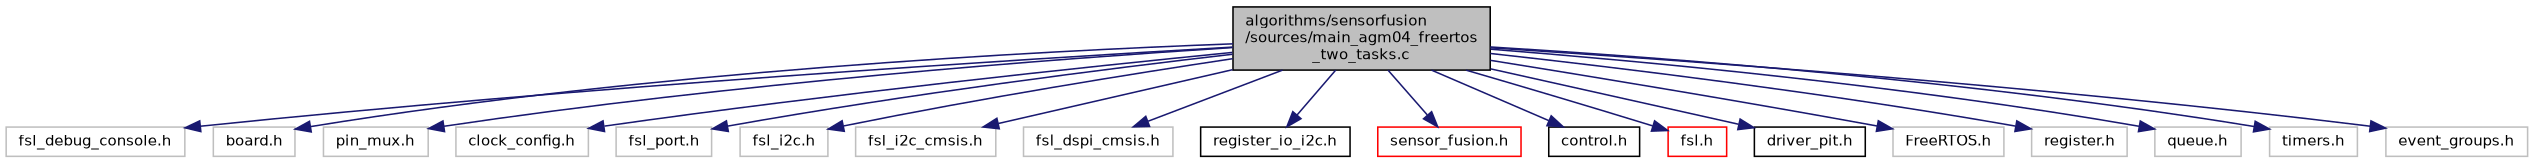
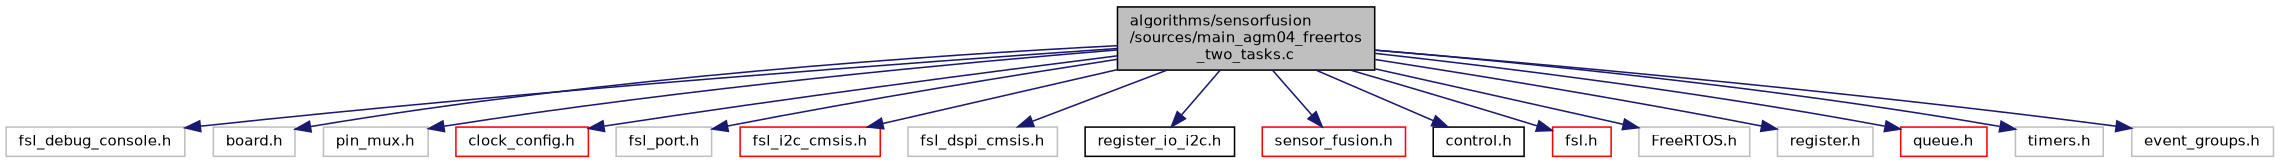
(522, 142) -> (522, 142)
(784, 142) -> none
(926, 142) -> (810, 142)
(1810, 142) -> none
(2198, 142) -> (1944, 142)
